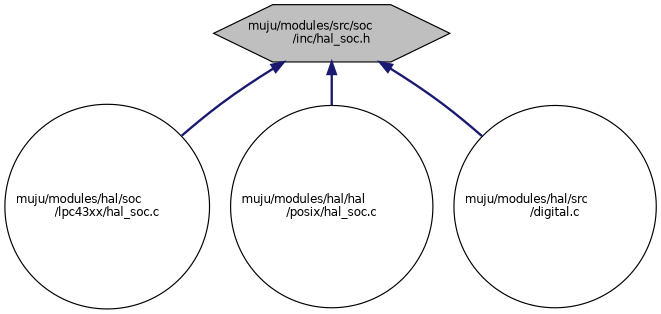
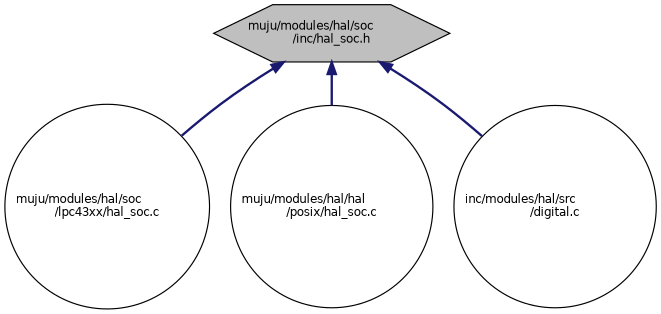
(332, 33) -> (332, 33)
(555, 207) -> (555, 207)
